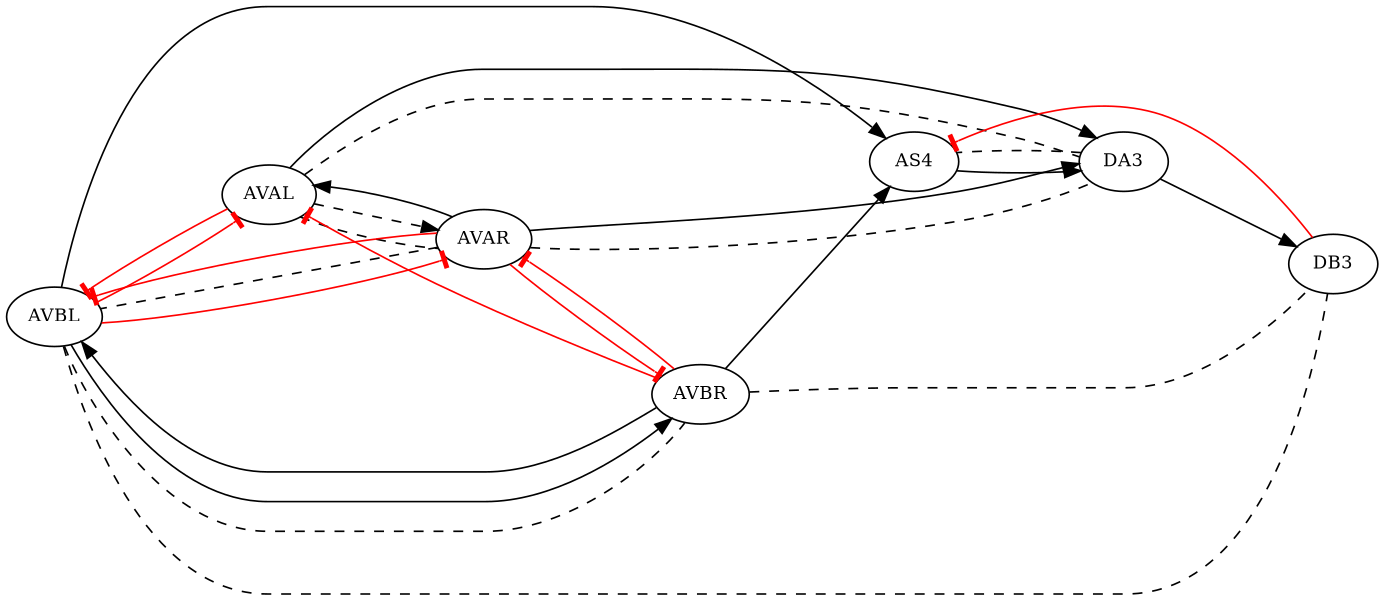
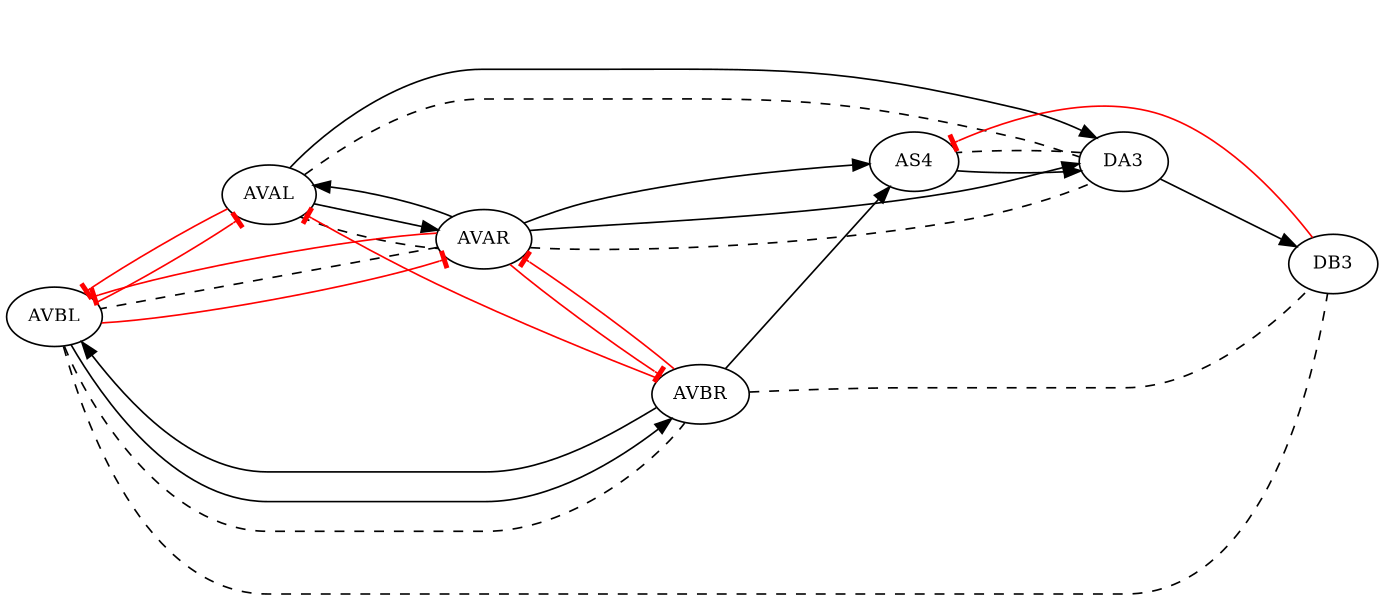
(398, 7) -> (686, 183)
(368, 215) -> (368, 215)
